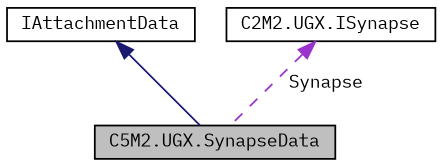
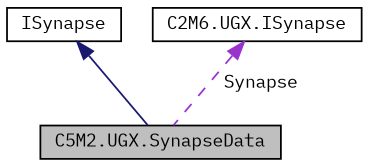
(101, 25) -> (64, 25)
(331, 25) -> (257, 25)
